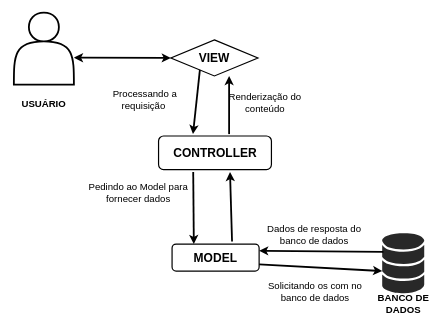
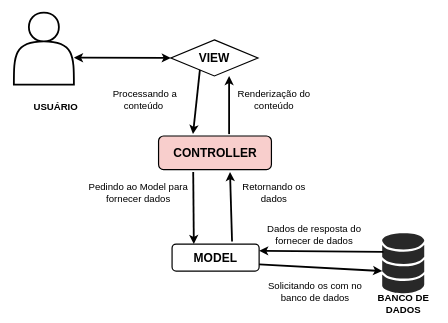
(145, 100) -> (145, 100)
(44, 103) -> (56, 106)
(265, 103) -> (274, 100)
(215, 153) -> (215, 153)
none -> (274, 193)
(314, 234) -> (314, 234)
